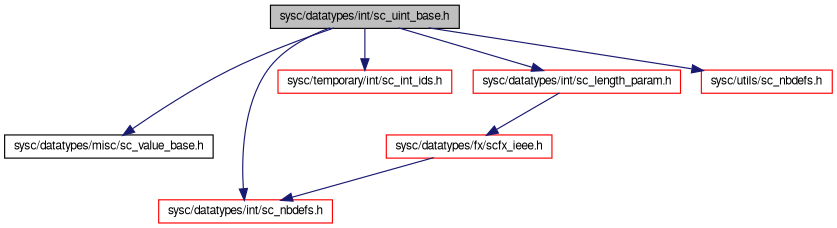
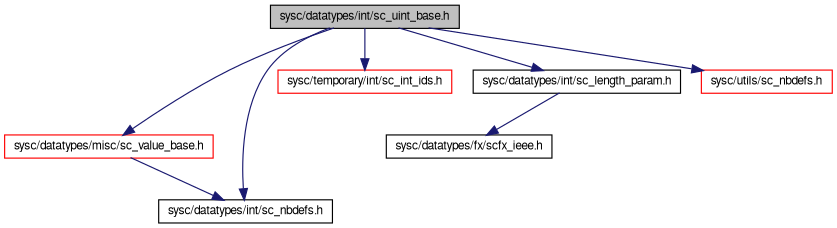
(577, 82) -> (577, 82)
(109, 147) -> (109, 147)
(469, 147) -> (469, 147)
(363, 177) -> (172, 177)
(246, 211) -> (246, 211)
